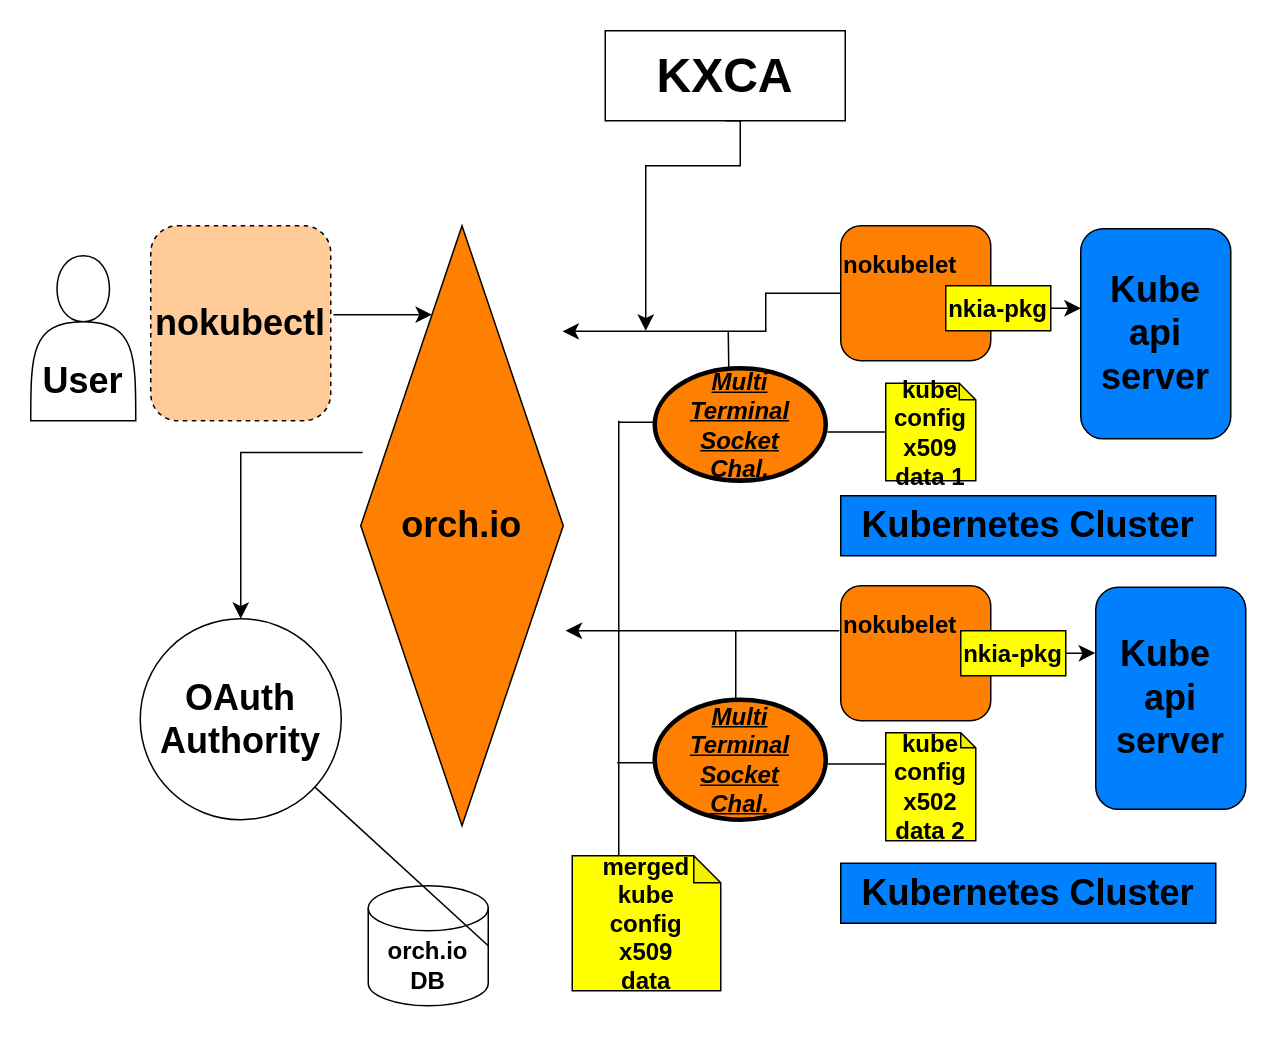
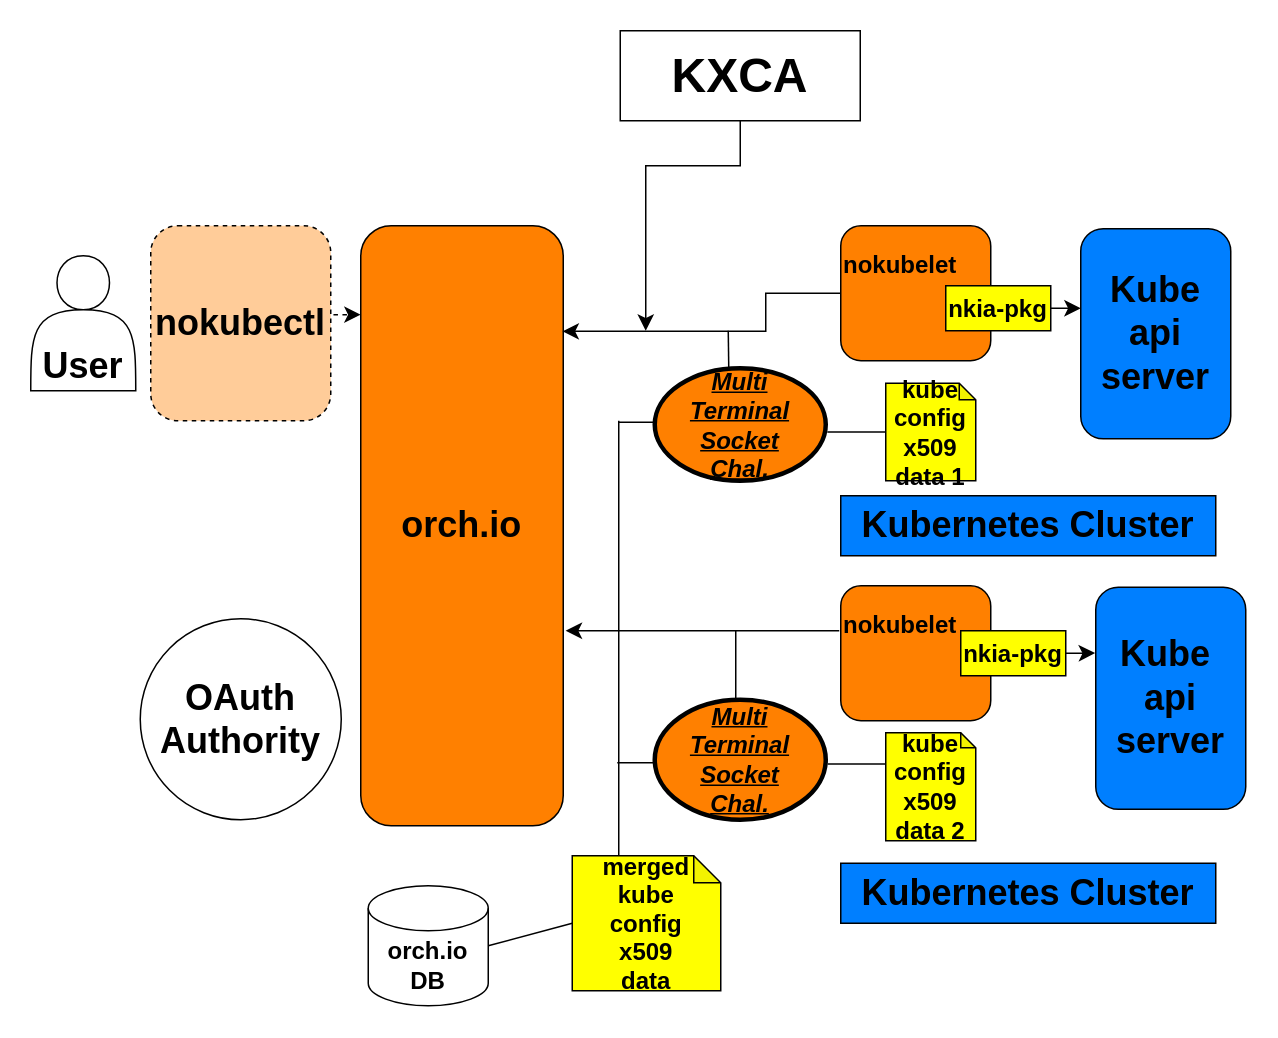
(725, 76) -> (740, 76)
(378, 315) -> (342, 315)
(83, 338) -> (83, 323)
(241, 469) -> none
(462, 526) -> (462, 526)
(931, 787) -> (931, 787)
(402, 866) -> (530, 935)
